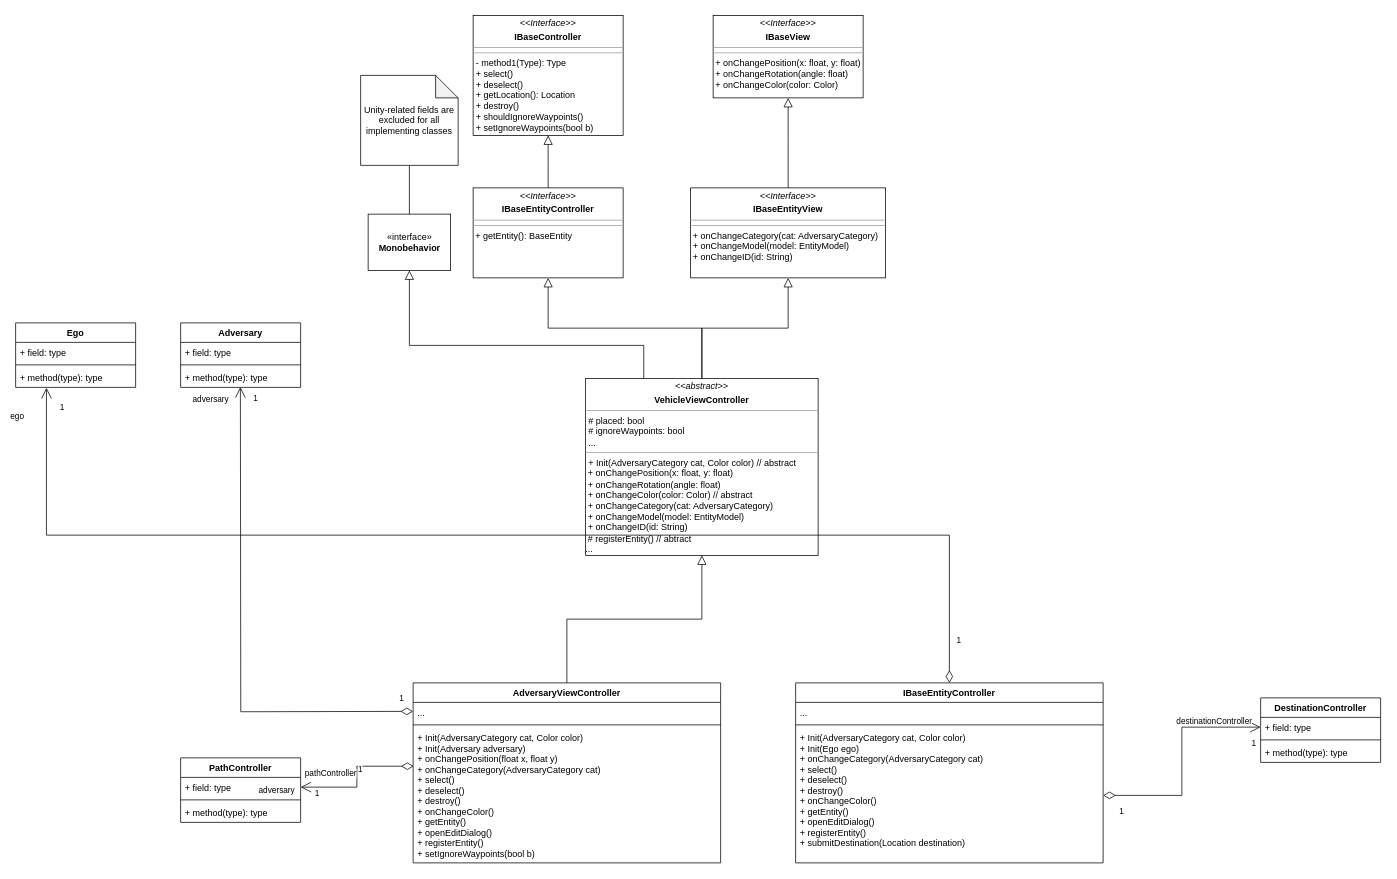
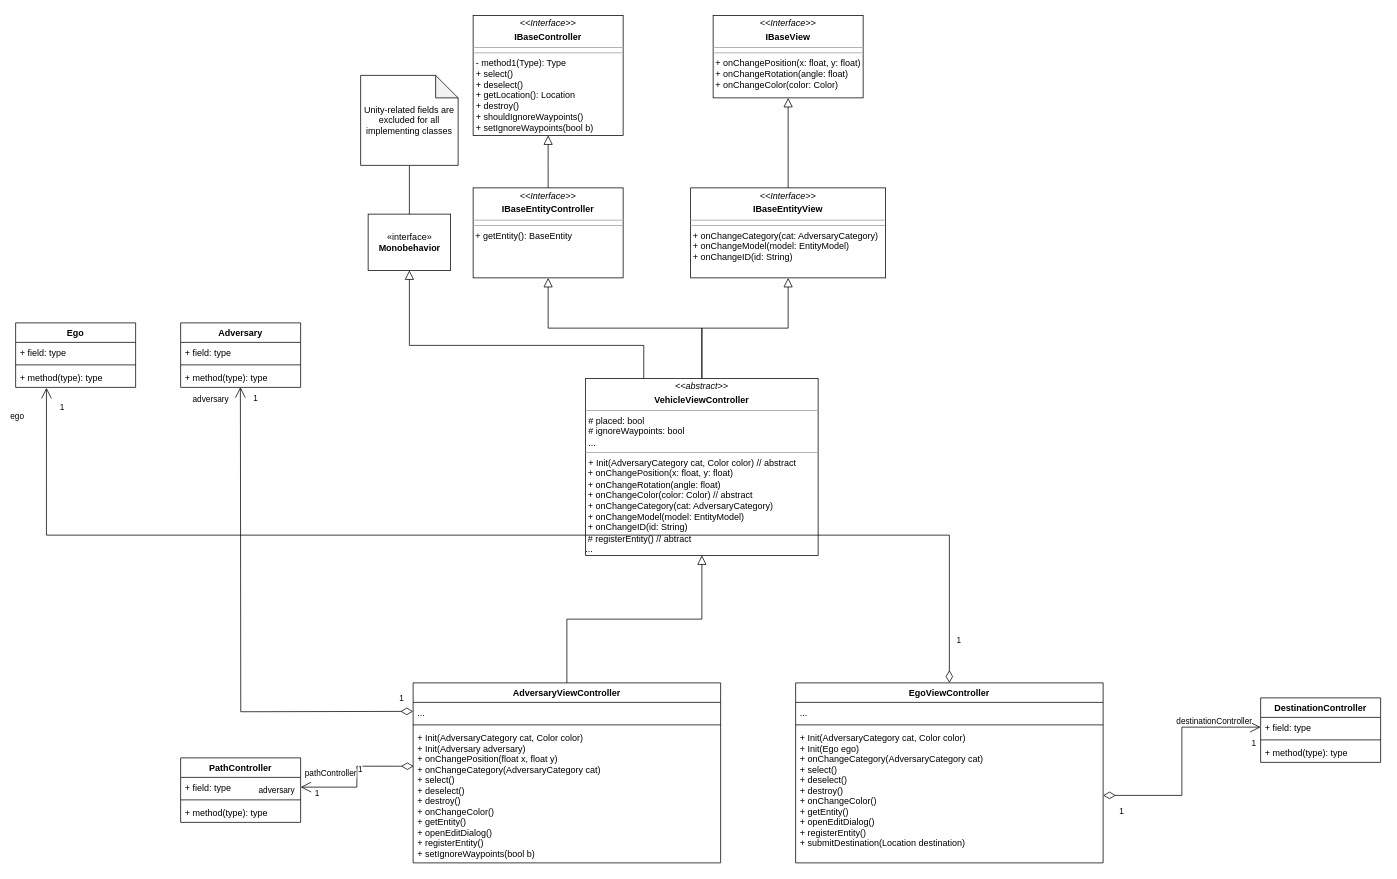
(949, 693) -> (949, 693)
